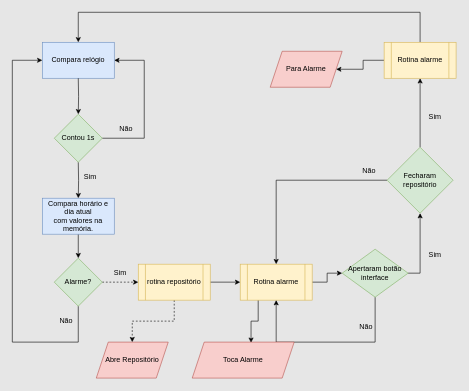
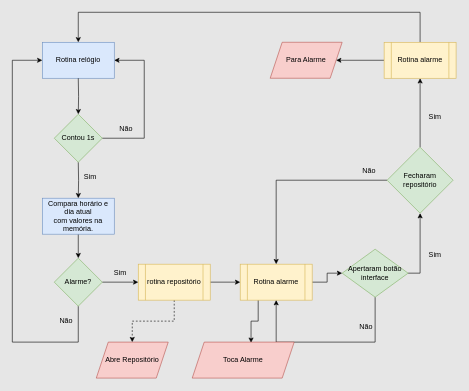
(78, 60) -> (78, 60)
(306, 69) -> (306, 60)
(118, 282) -> (118, 282)
